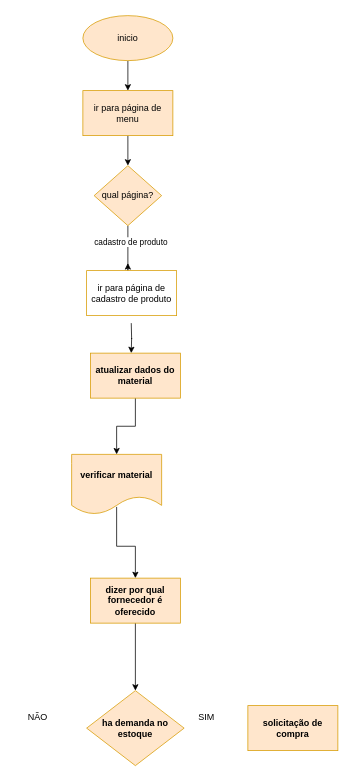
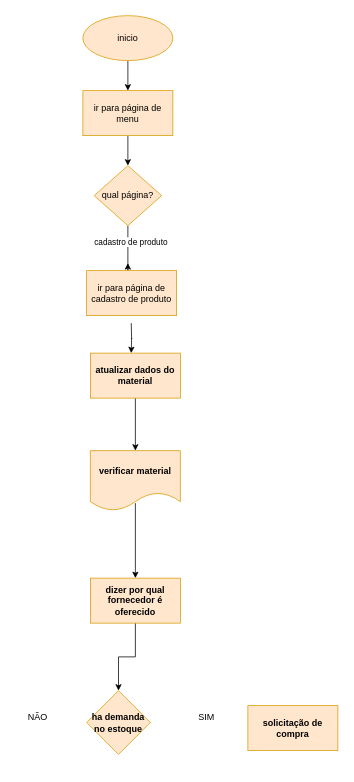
(132, 293) -> (132, 293)
(117, 484) -> (135, 480)
(135, 728) -> (119, 722)
